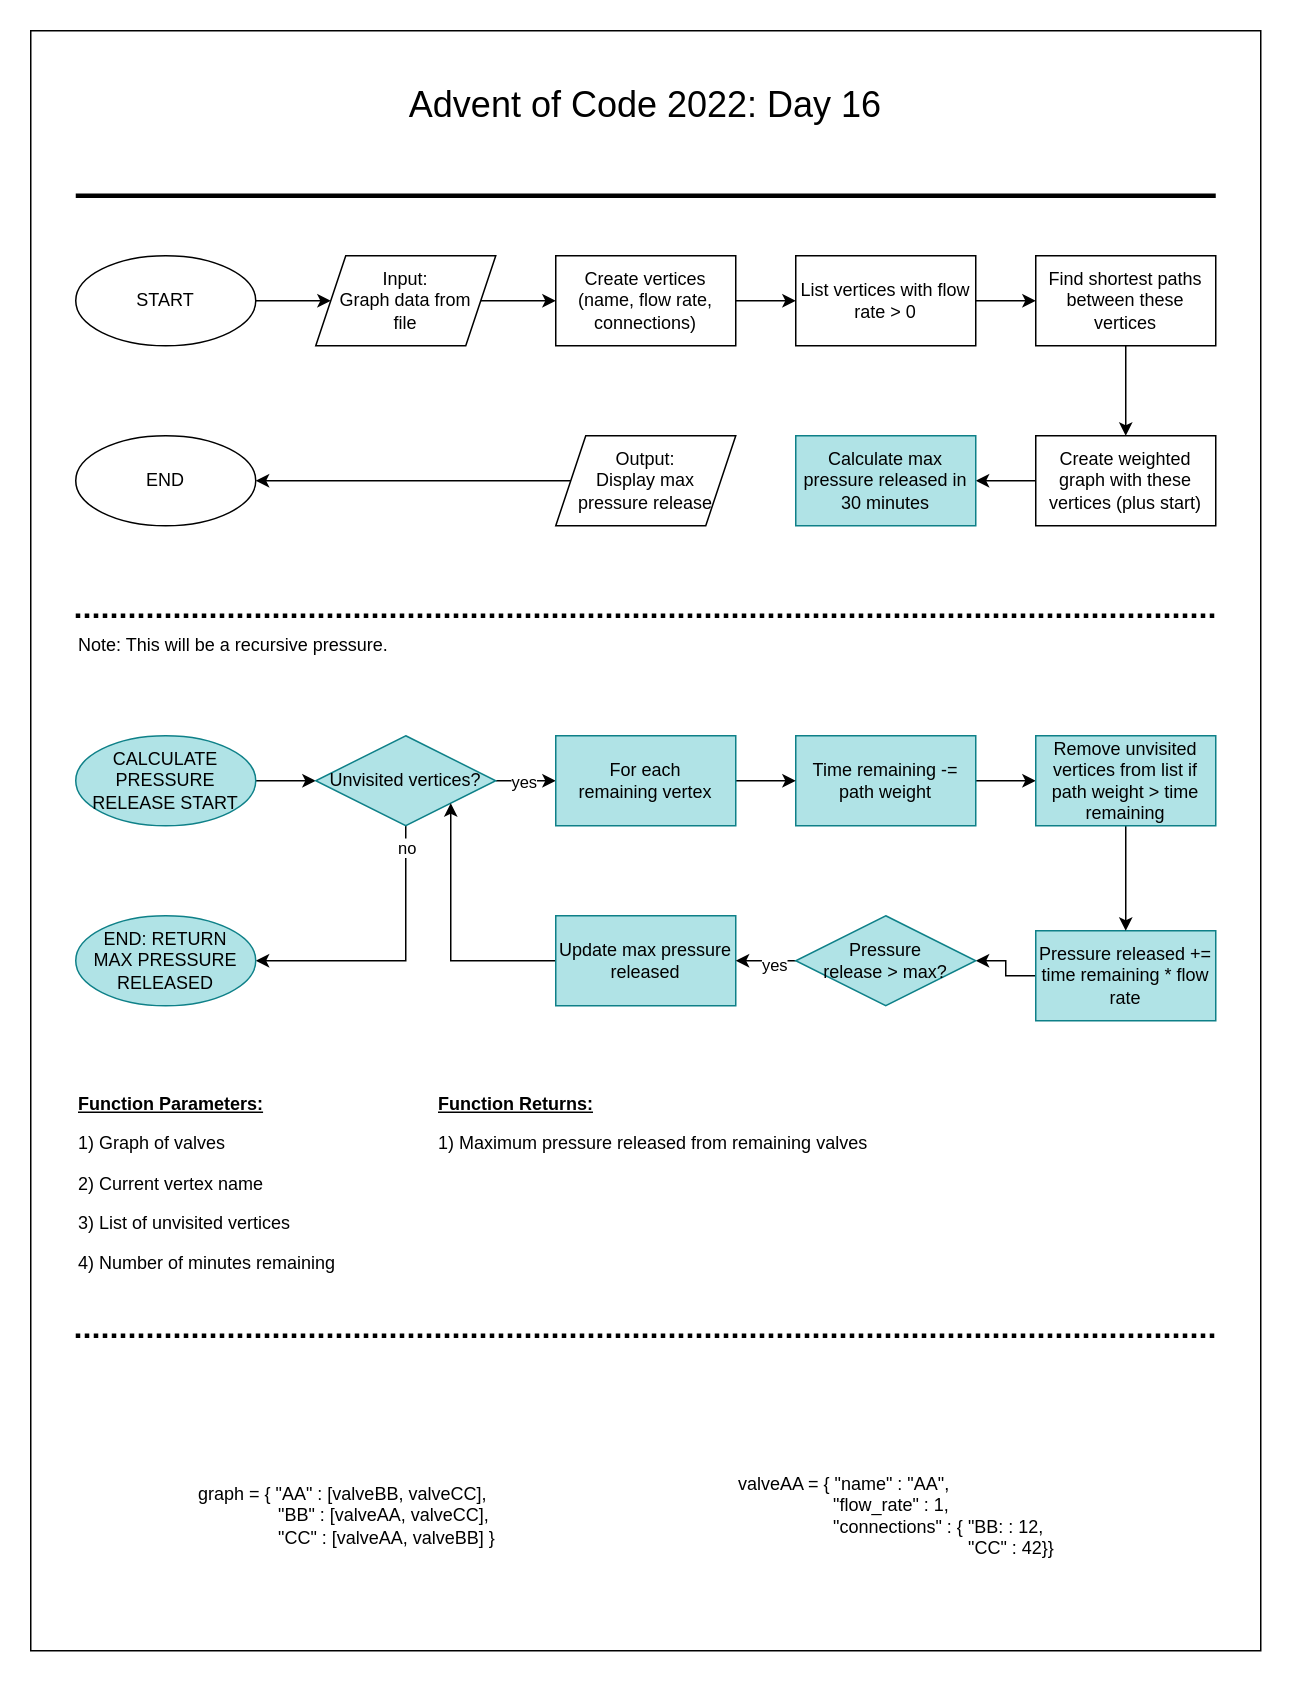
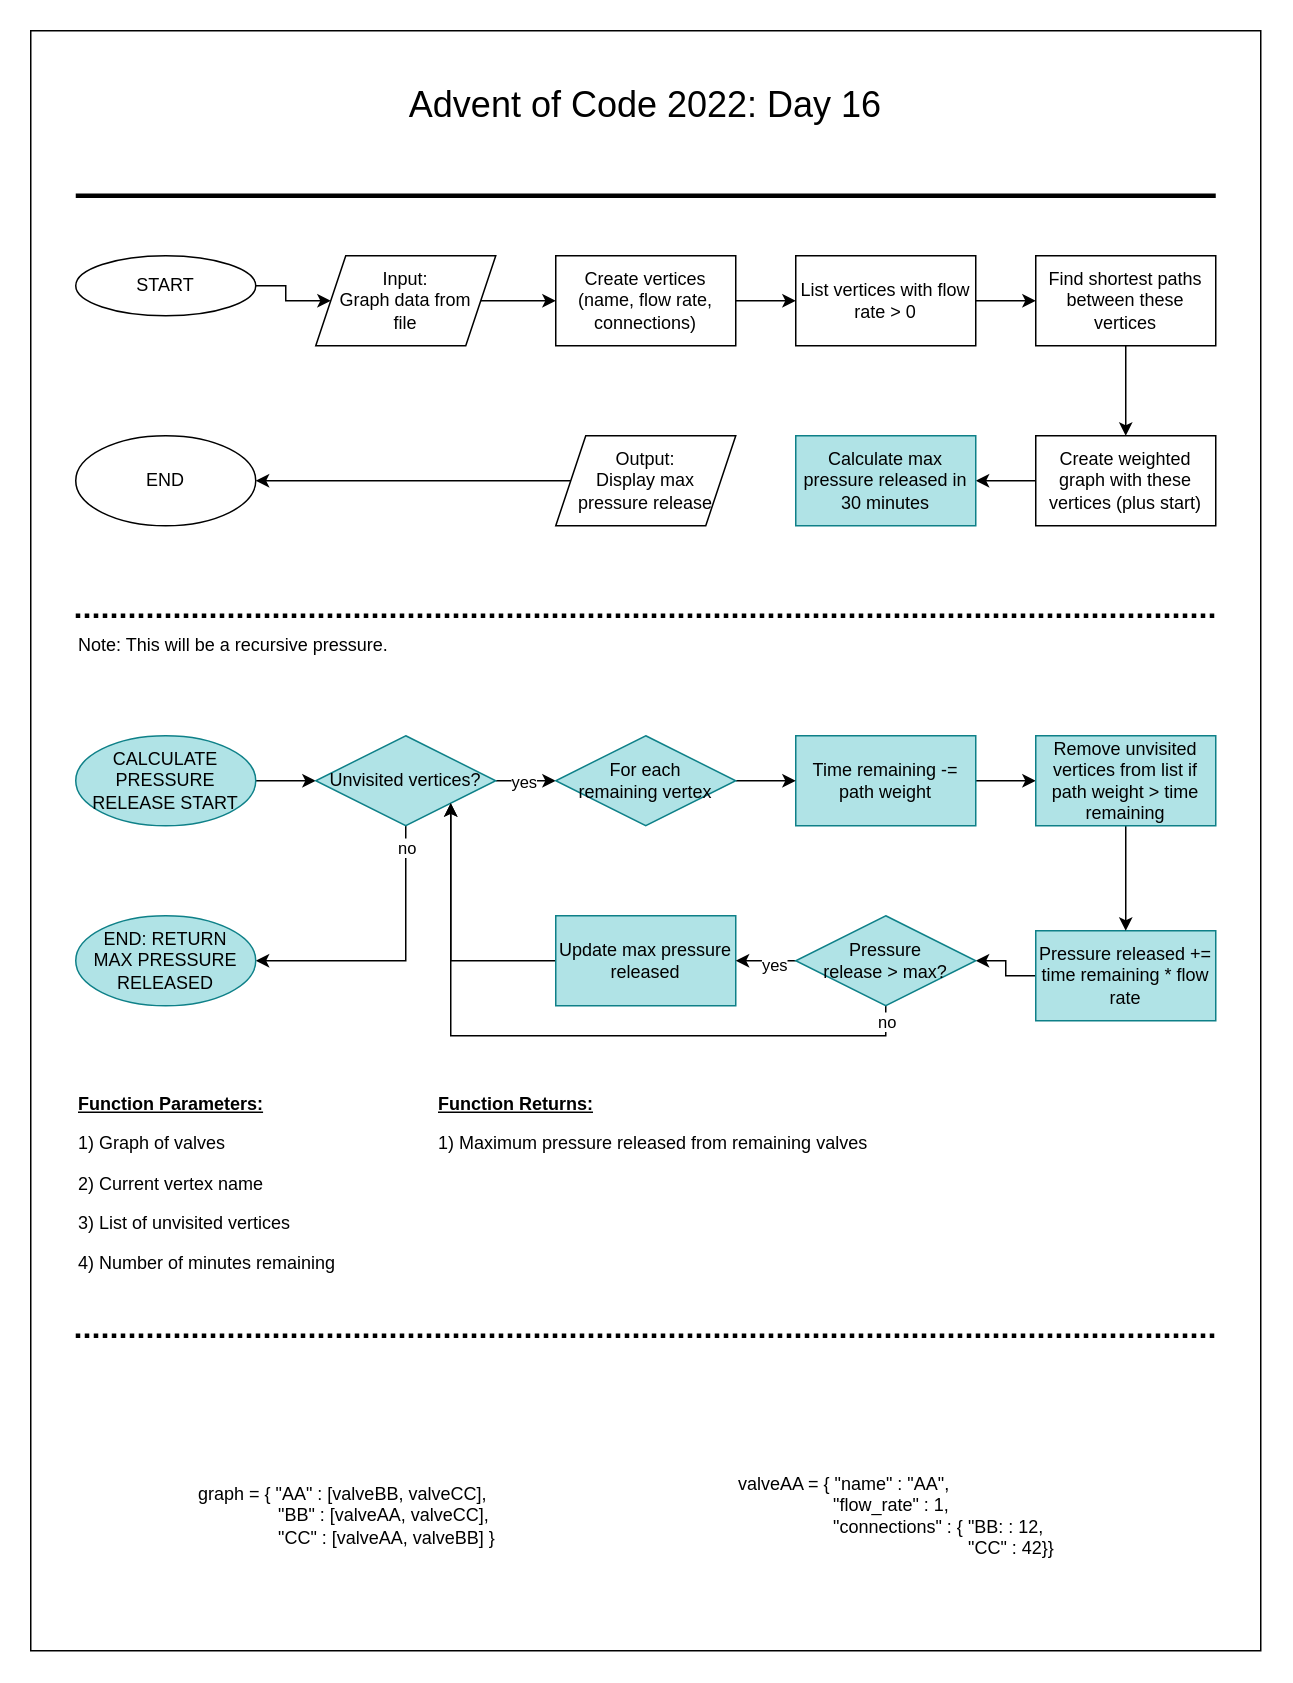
(166, 301) -> (166, 286)
(646, 781) -> (646, 781)
none -> (647, 1036)
